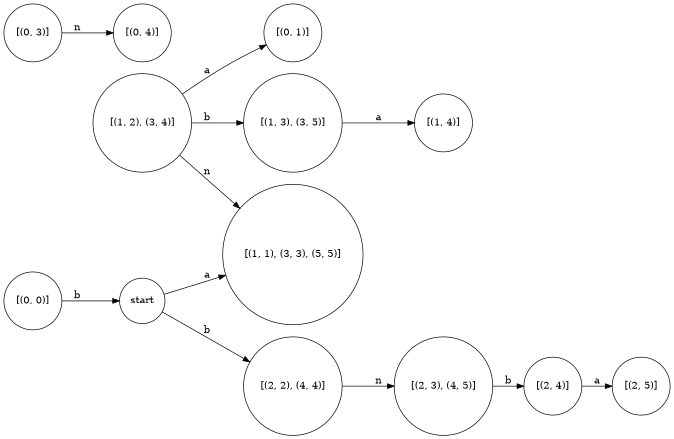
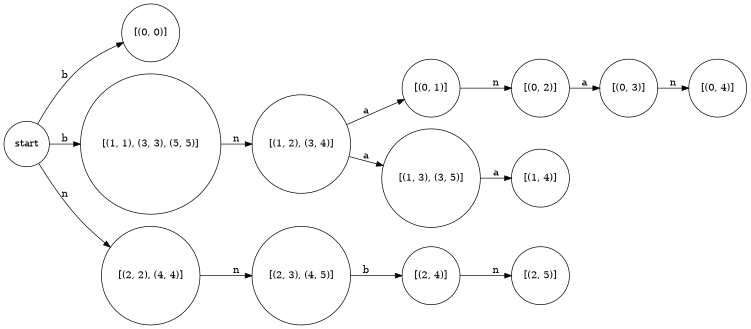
none -> (540, 88)
(207, 118) -> (366, 156)
(207, 180) -> (233, 144)
(207, 275) -> (65, 139)
(87, 301) -> (71, 78)
(207, 331) -> (65, 194)
(597, 381) -> (496, 271)
